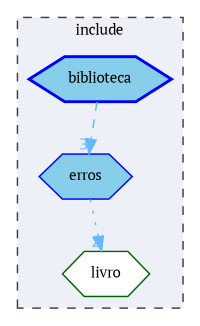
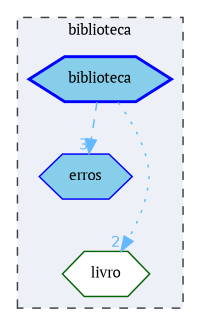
(100, 31) -> (100, 31)
(94, 218) -> (149, 169)
